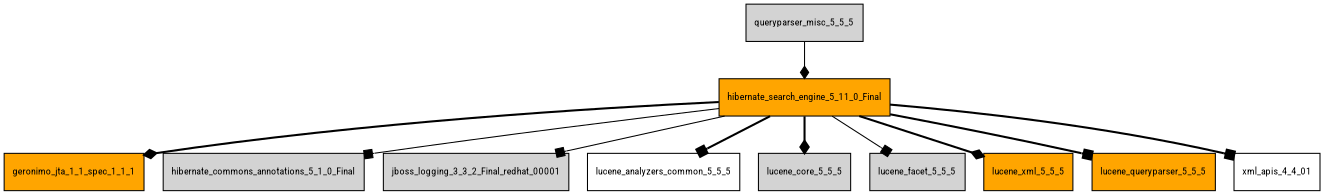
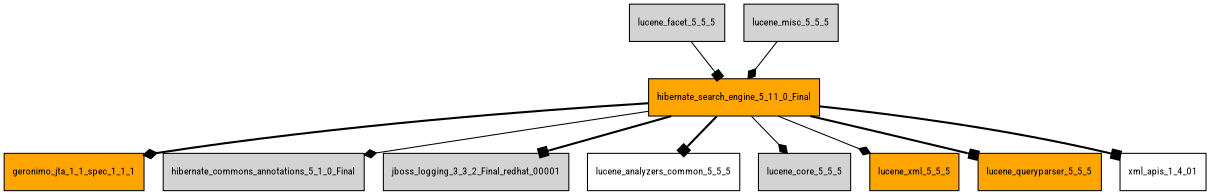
(805, 23) -> (791, 23)
(805, 129) -> (765, 130)
(547, 130) -> (513, 132)
(856, 132) -> (702, 56)
(646, 134) -> (610, 133)
(916, 134) -> (819, 132)
(1277, 172) -> (1163, 172)
